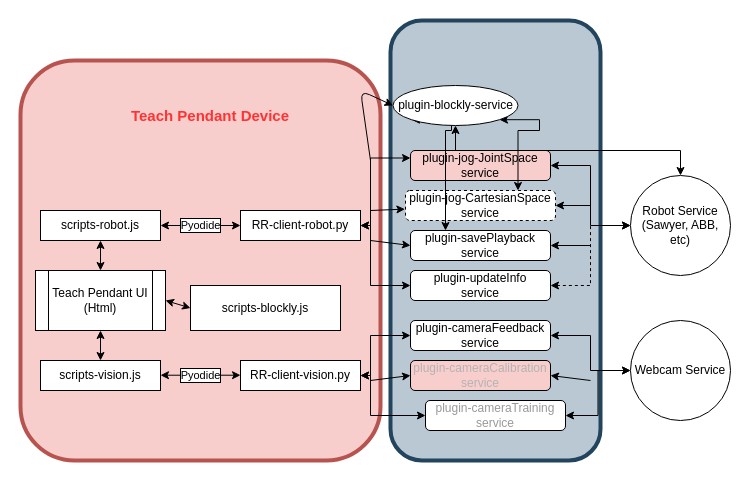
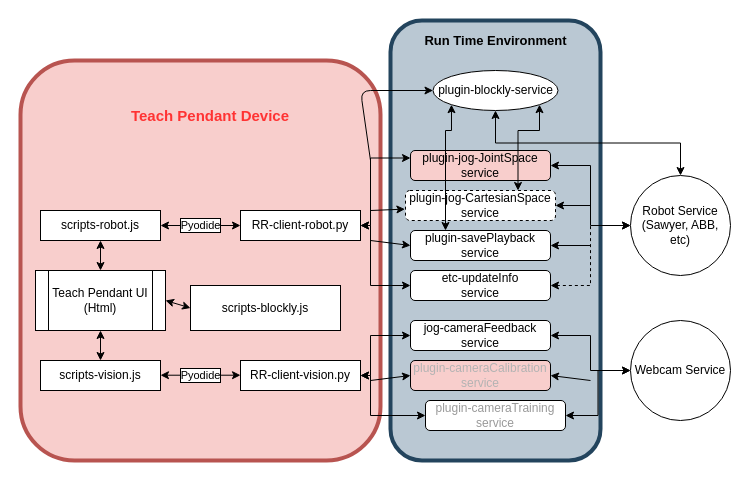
none -> (496, 41)
(456, 106) -> (496, 91)
(481, 286) -> (481, 286)
(481, 336) -> (481, 336)
